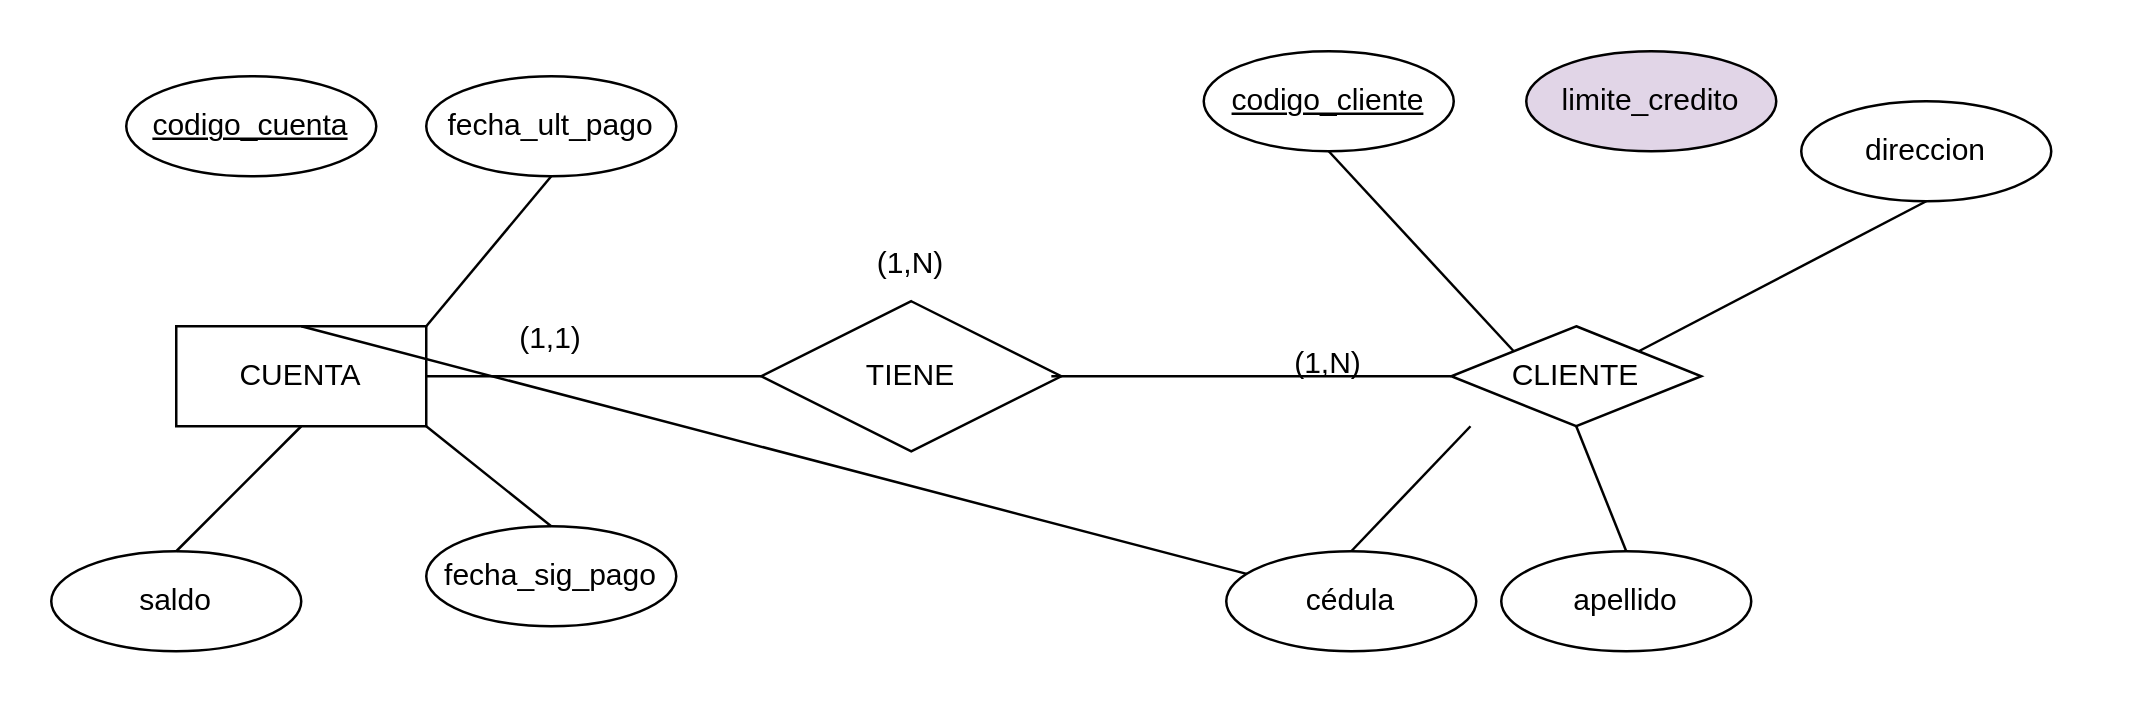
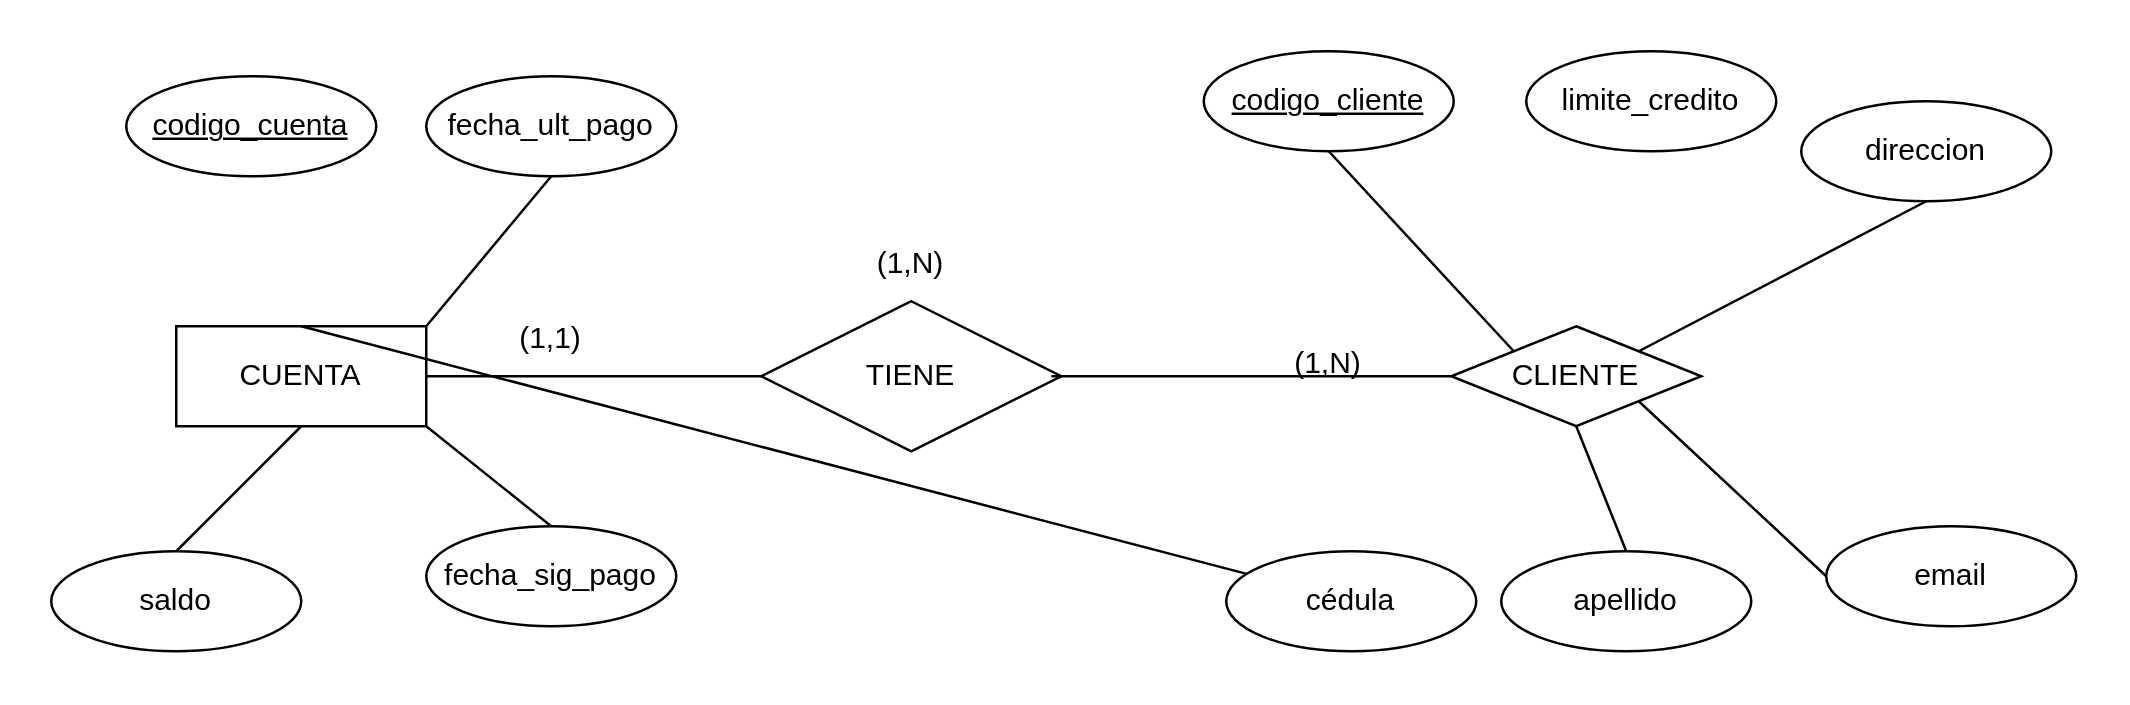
(1651, 101) -> (1651, 101)
(1411, 489) -> none
none -> (1733, 489)
none -> (1951, 576)
